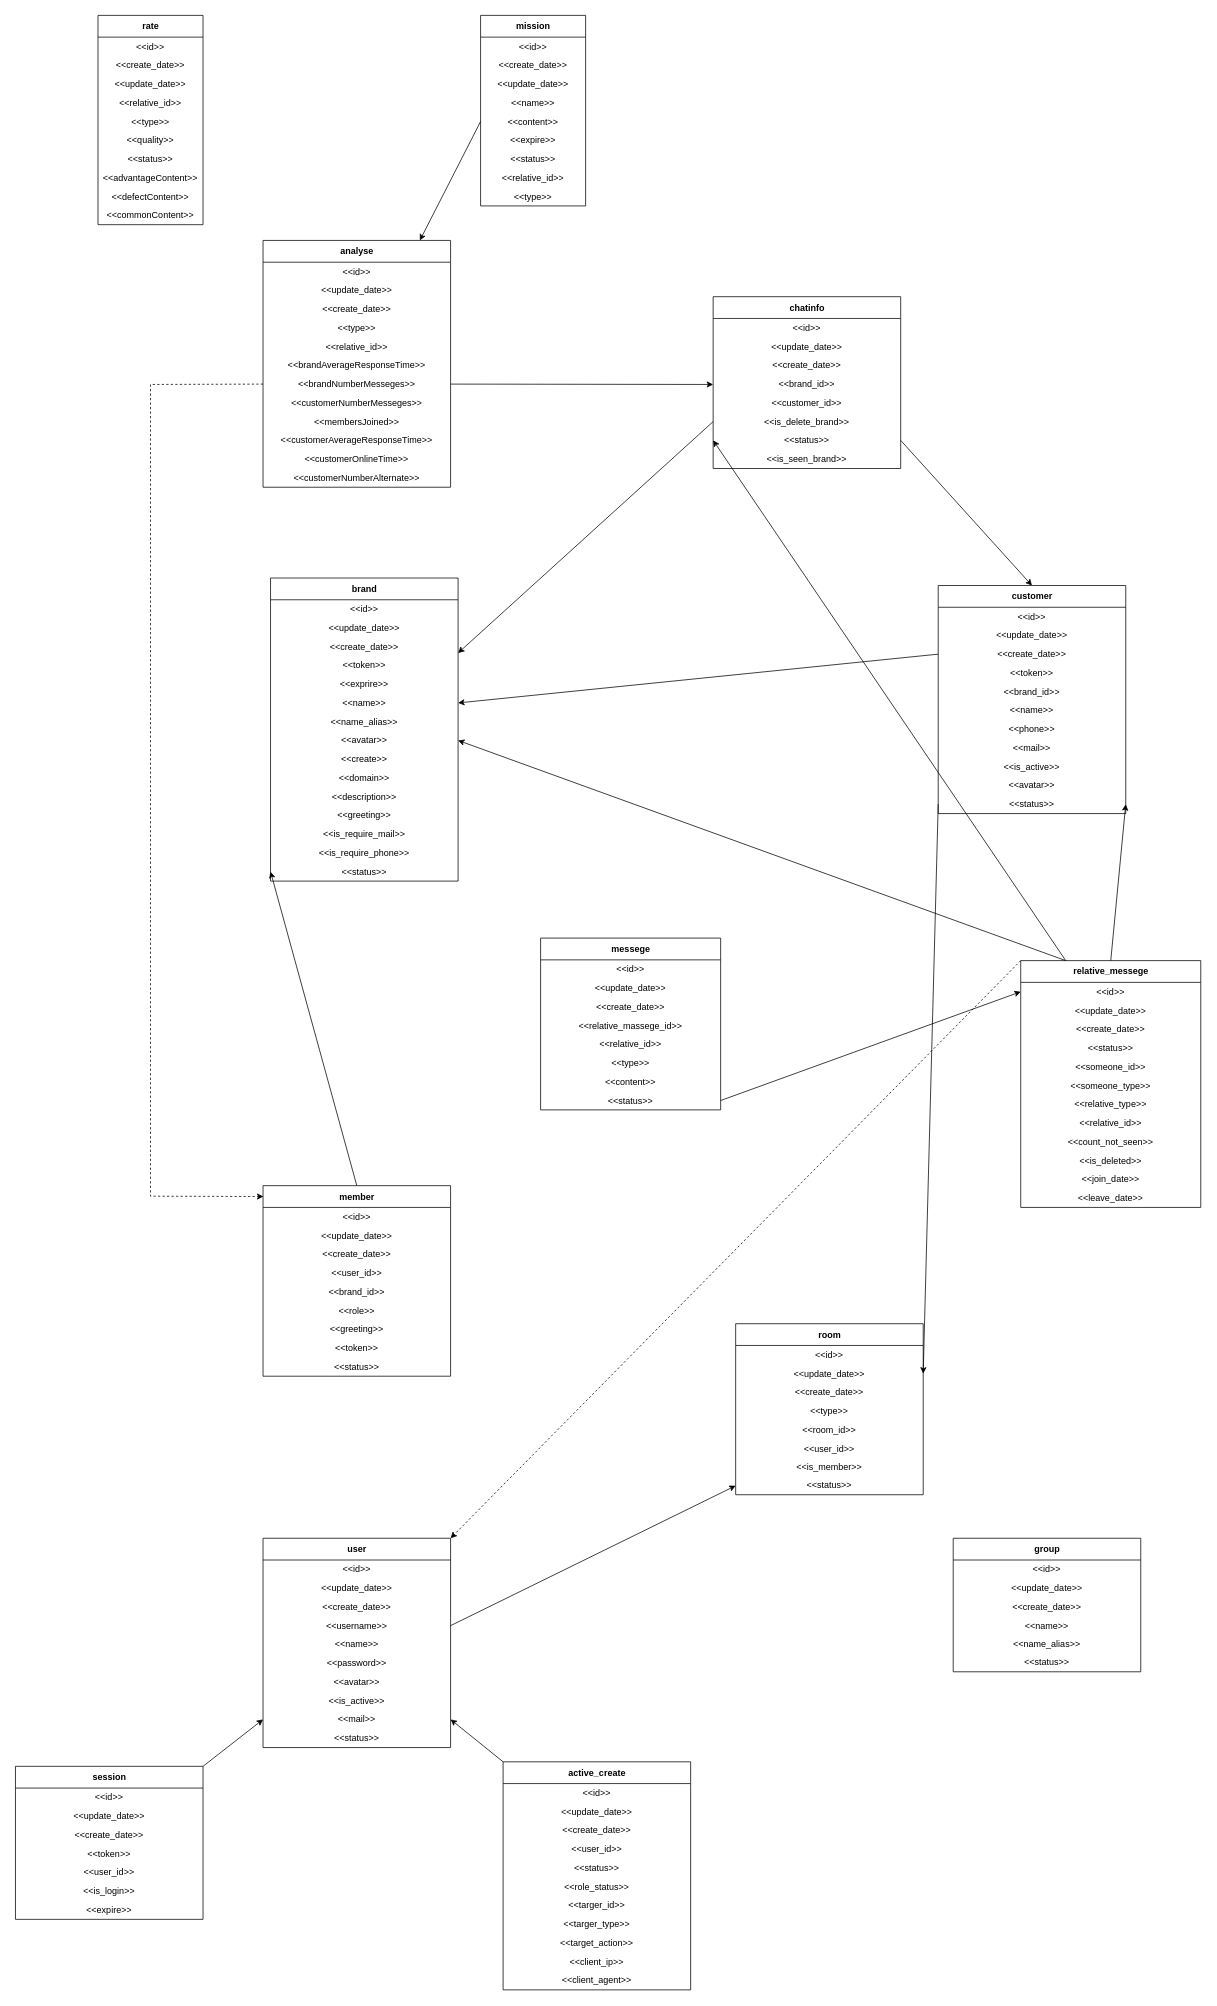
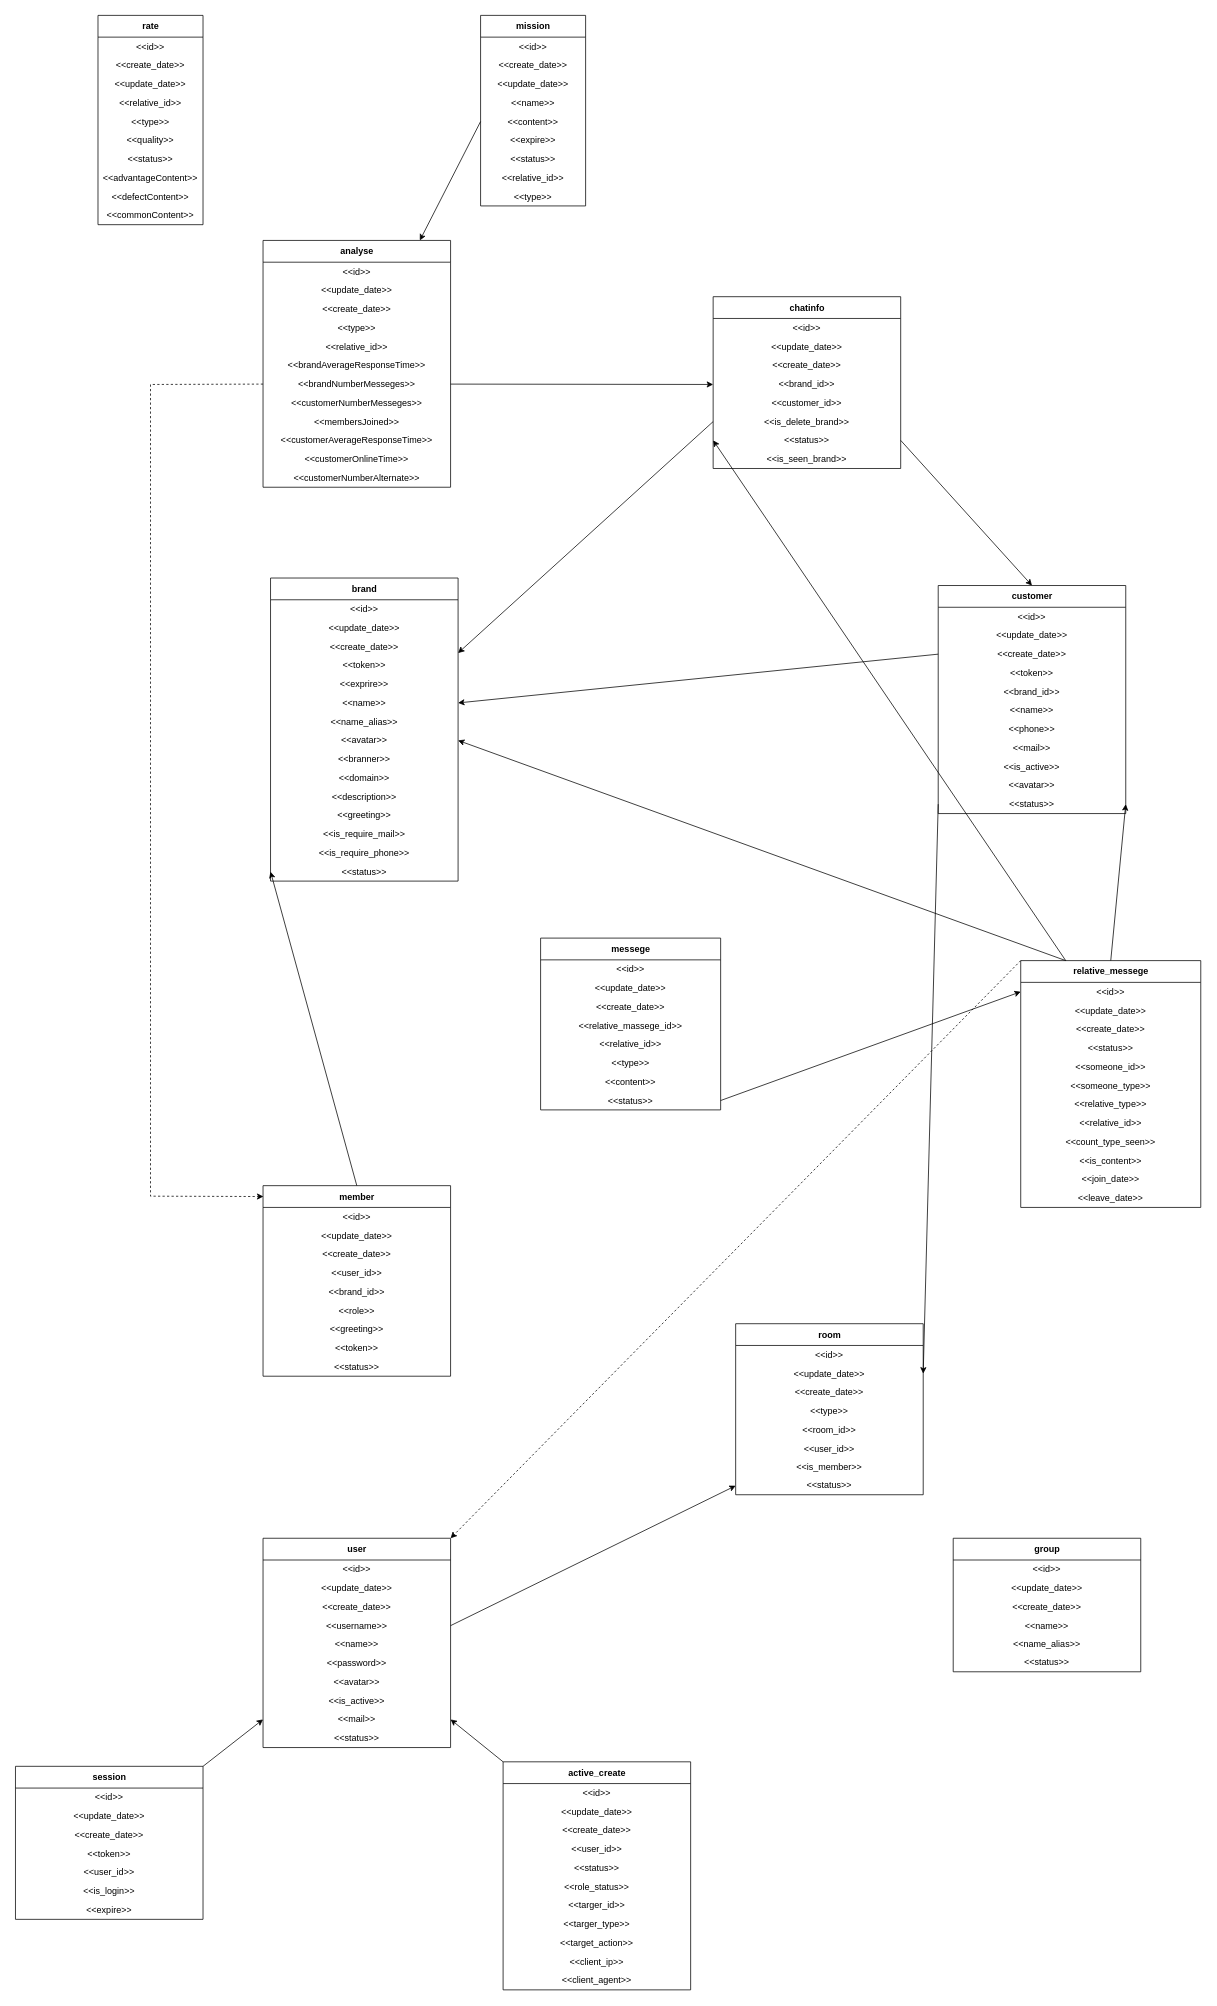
(364, 759) -> (364, 759)
(1110, 1142) -> (1110, 1142)
(1110, 1161) -> (1110, 1161)
